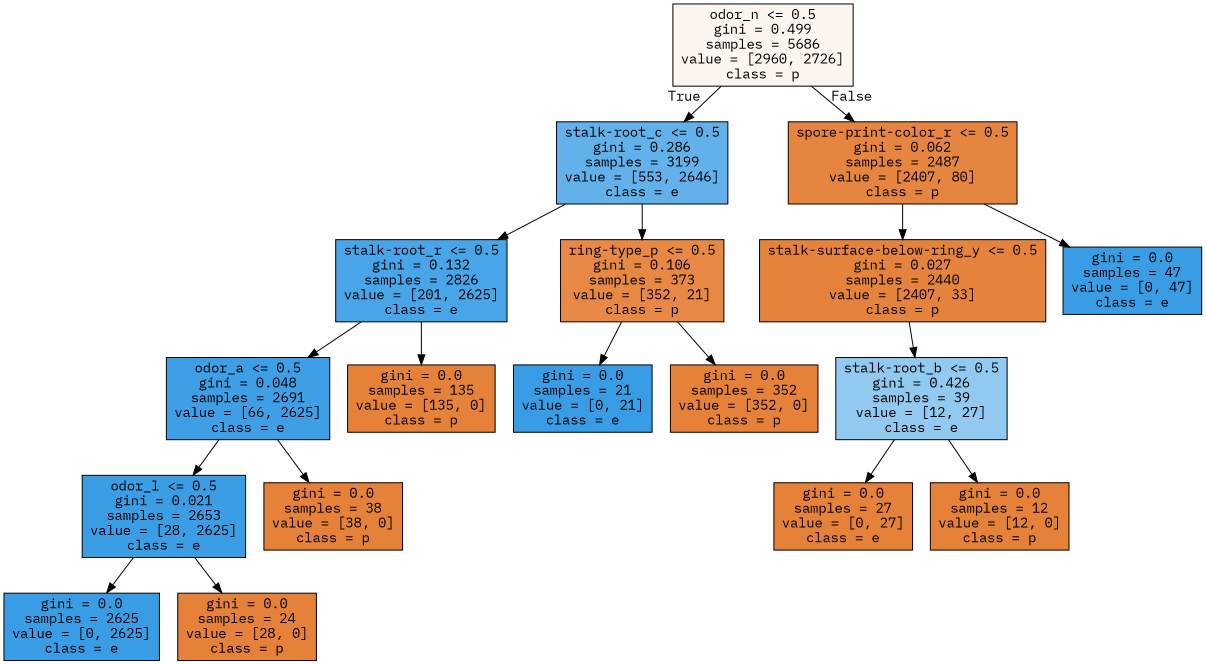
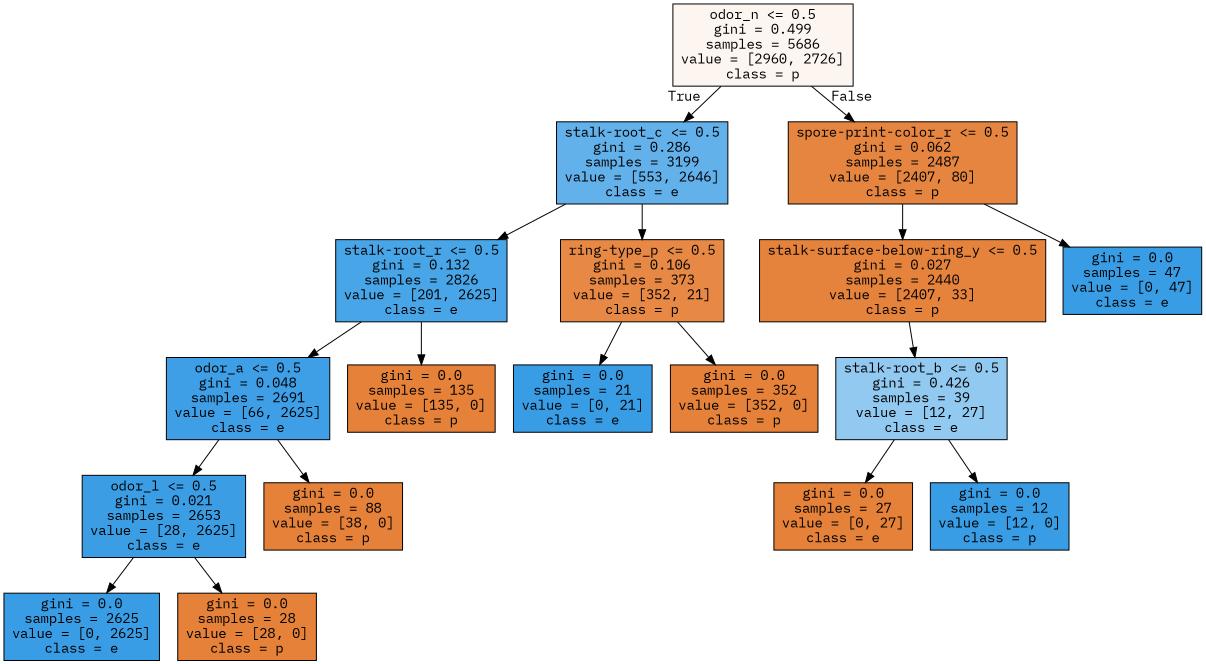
(333, 516) -> (333, 516)
(1000, 516) -> (1000, 516)
(247, 627) -> (247, 627)
